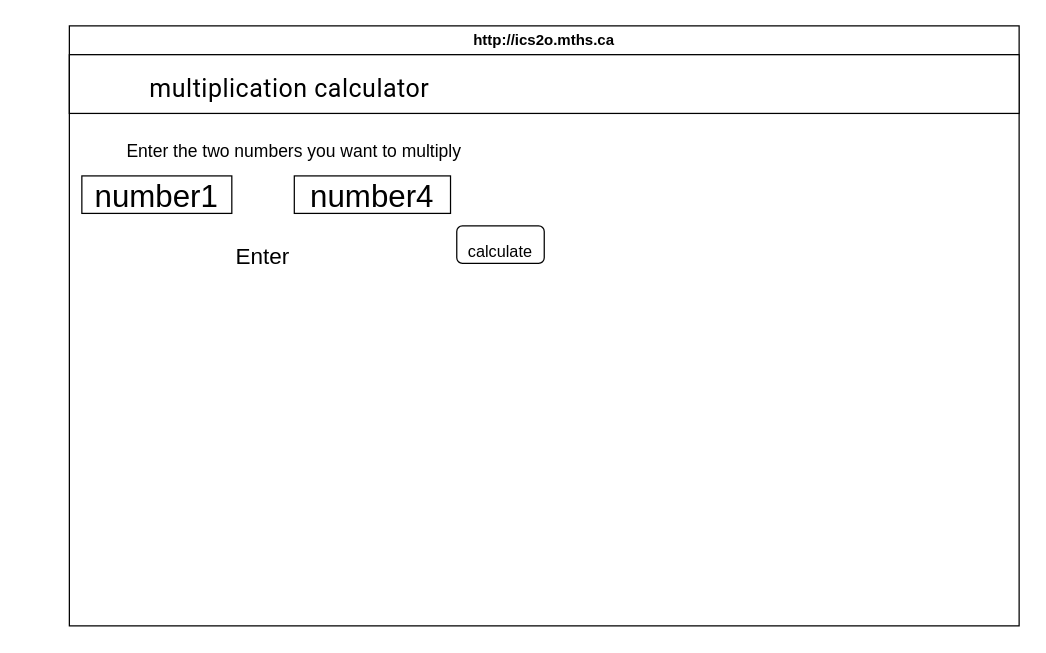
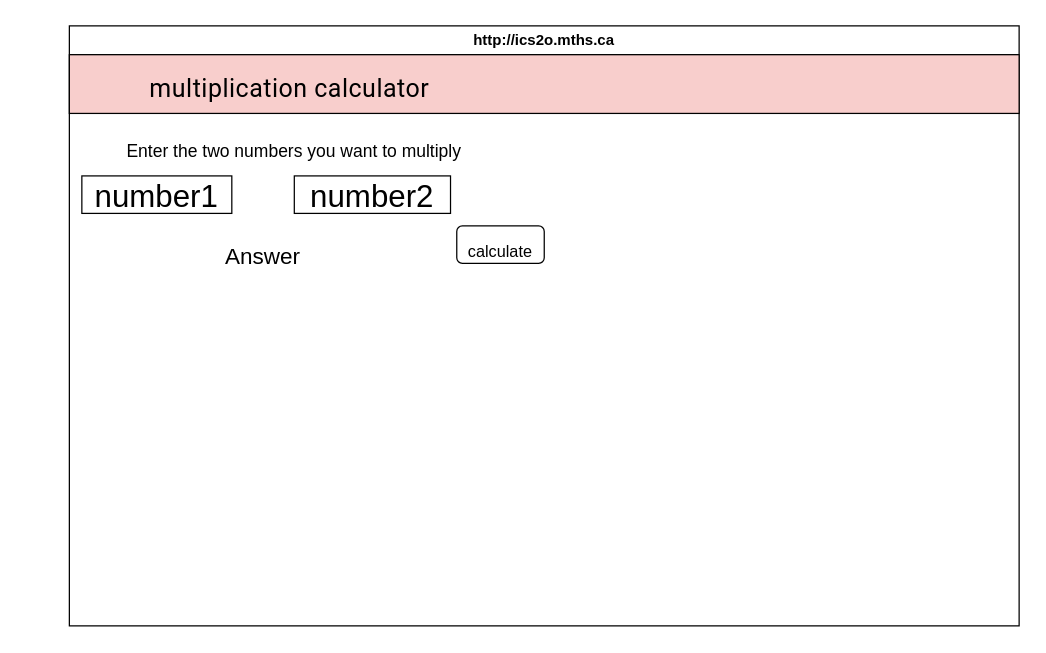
(544, 84) -> (544, 84)
(373, 194) -> (373, 194)
(263, 257) -> (263, 257)
